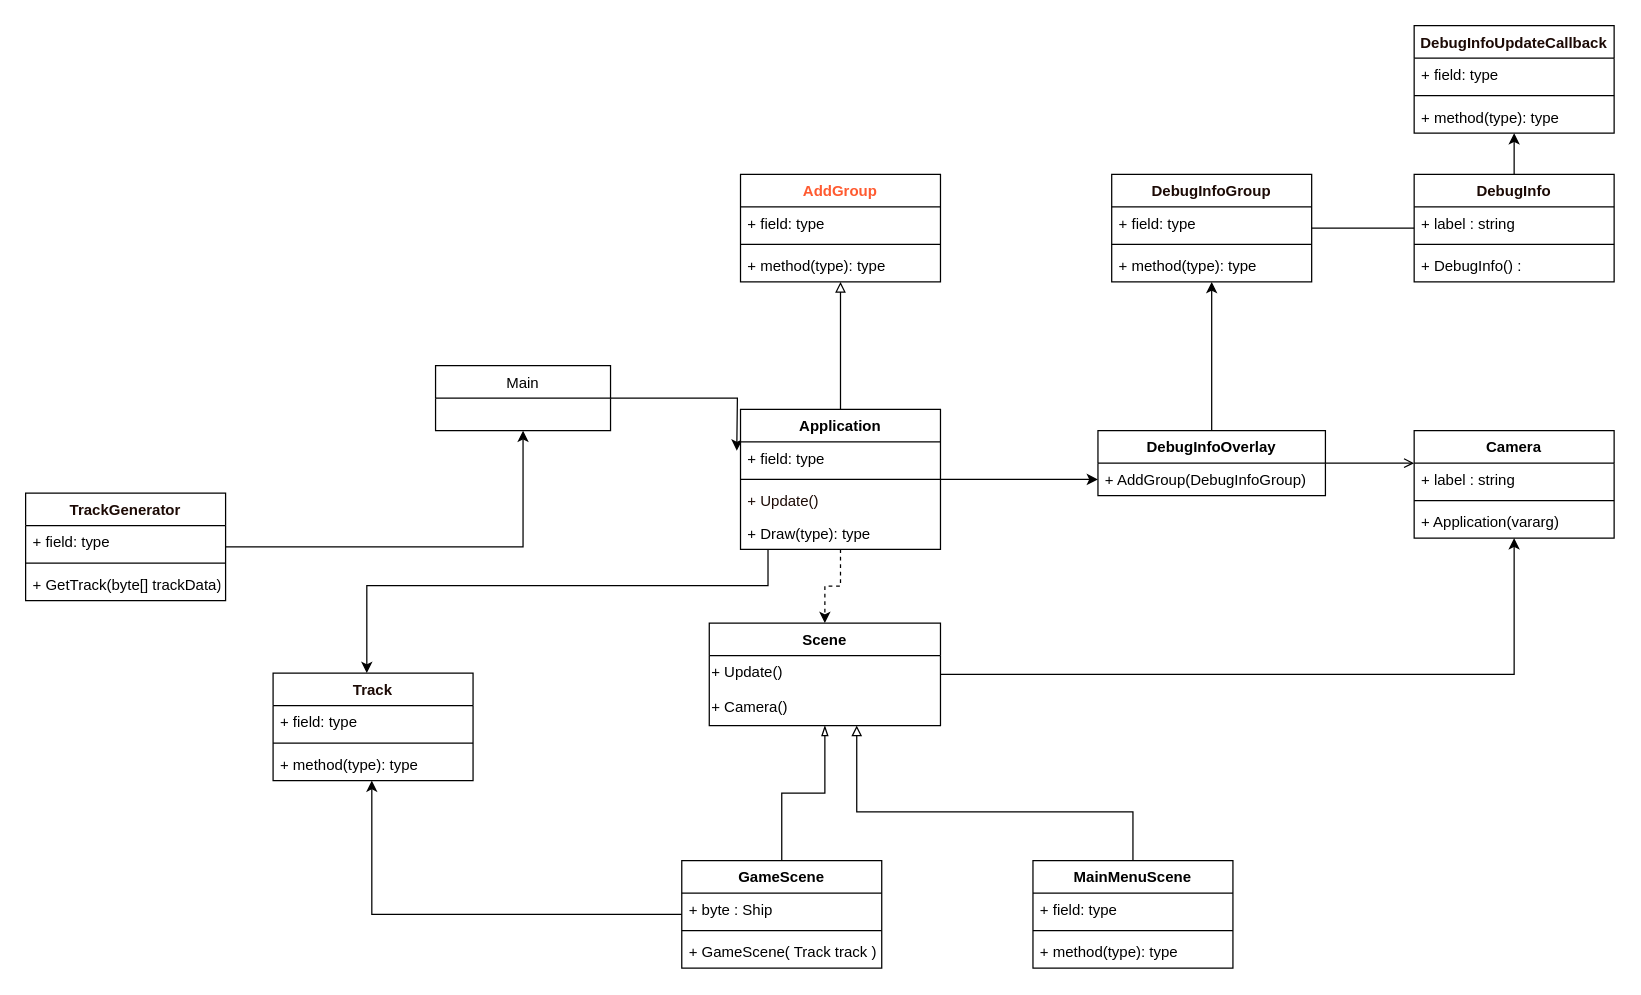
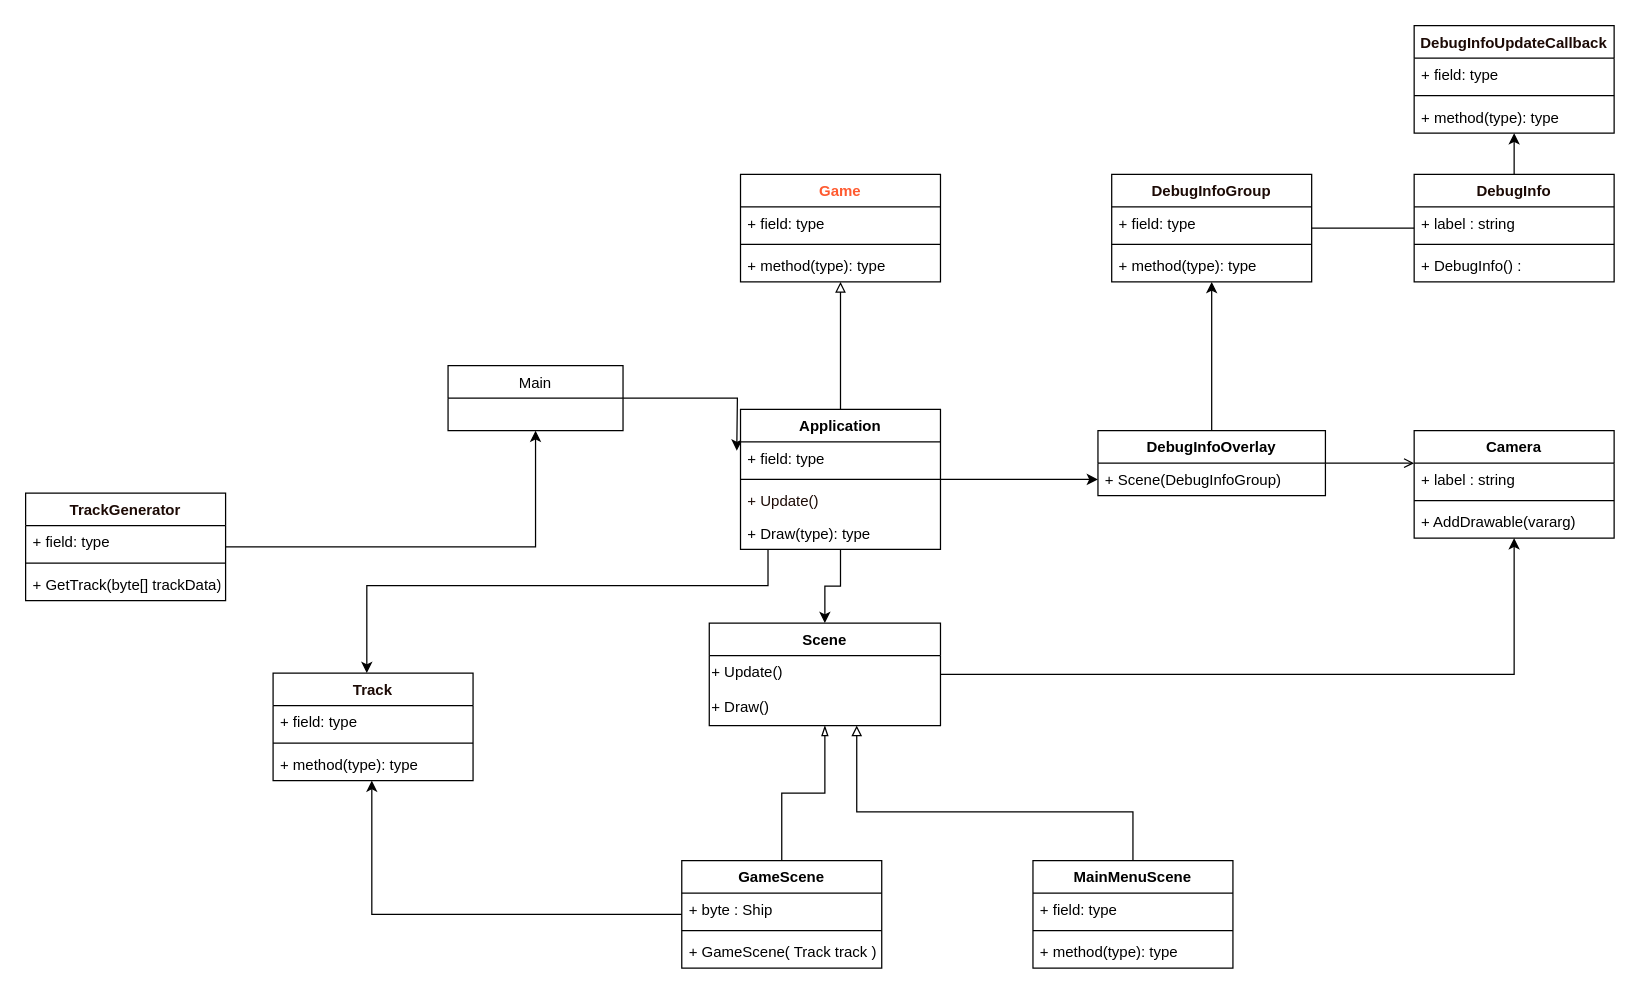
(840, 191) -> (840, 191)
(523, 398) -> (536, 398)
(1212, 480) -> (1200, 480)
(1502, 523) -> (1506, 523)
(835, 586) -> (835, 586)
(752, 708) -> (744, 708)
